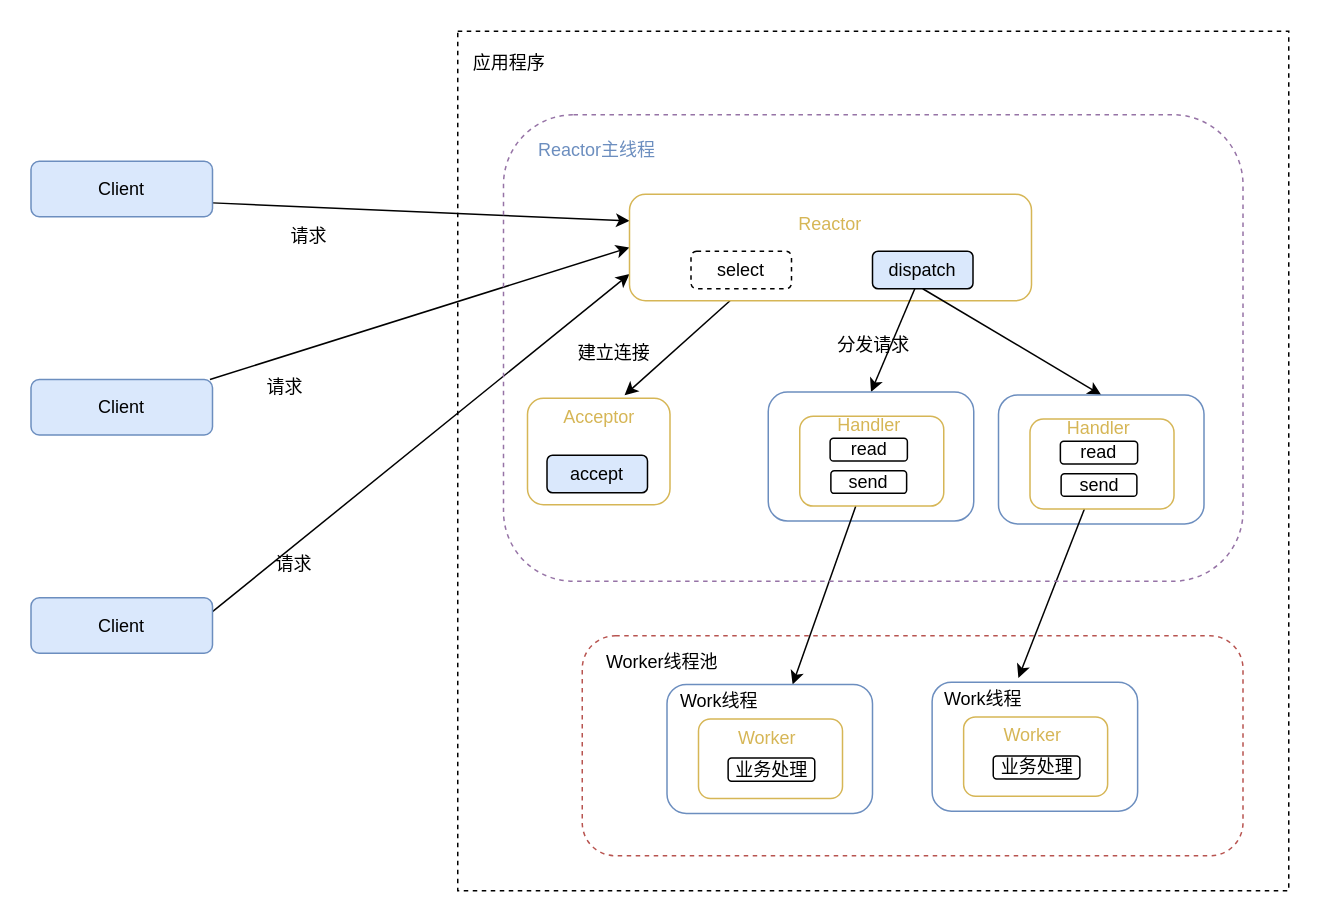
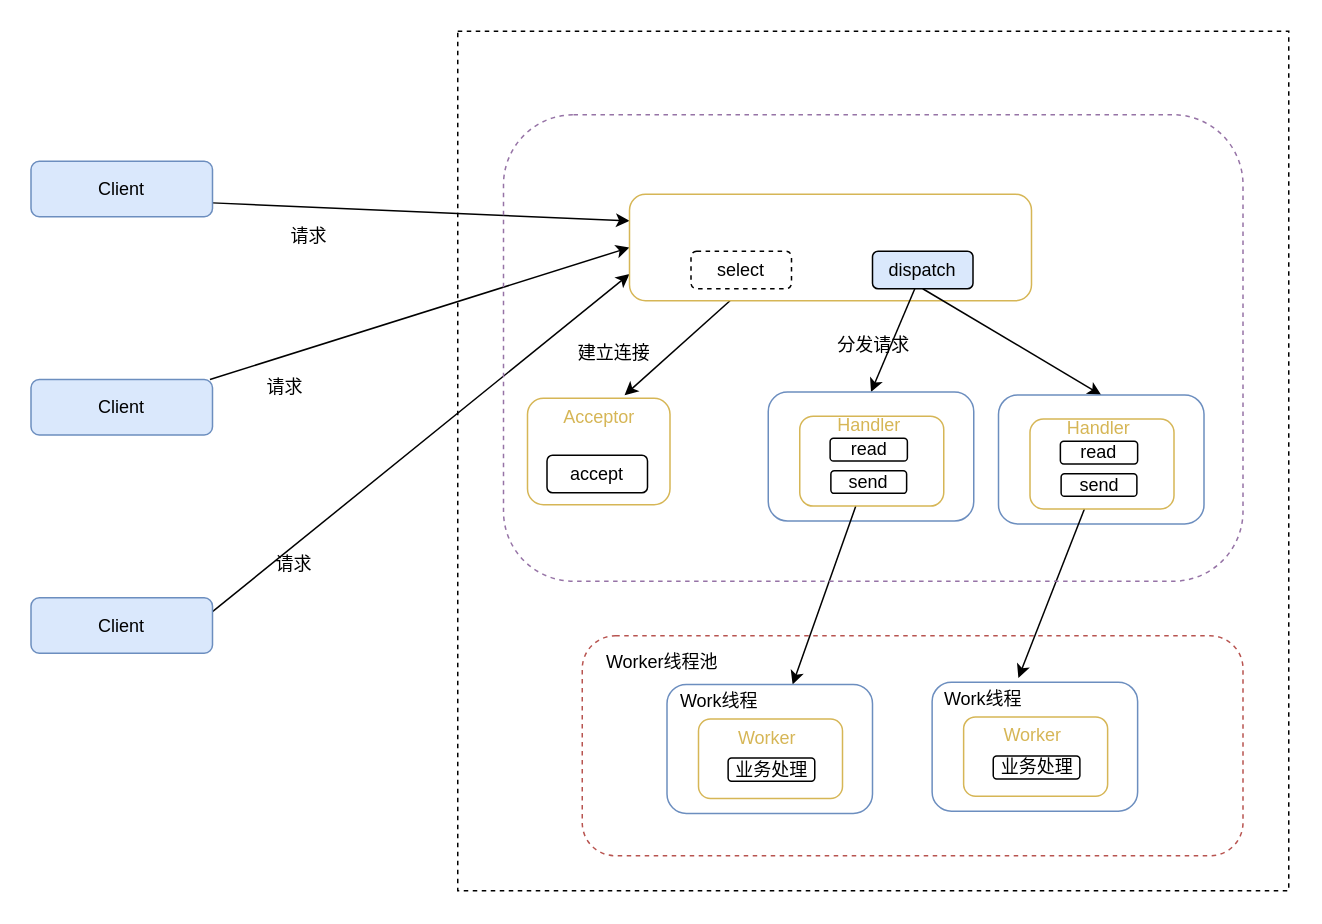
(509, 64) -> none
(597, 151) -> none
(830, 224) -> none
(597, 474) -> (597, 474)
